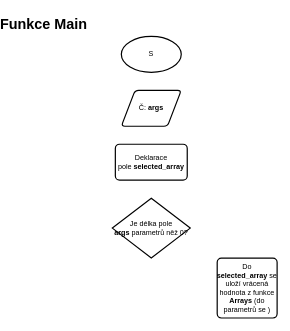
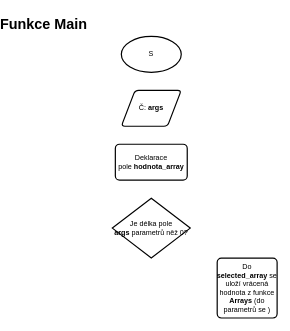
(152, 162) -> (152, 162)
